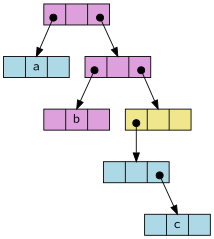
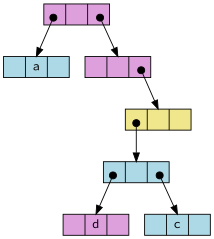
(77, 120) -> none
none -> (96, 225)
